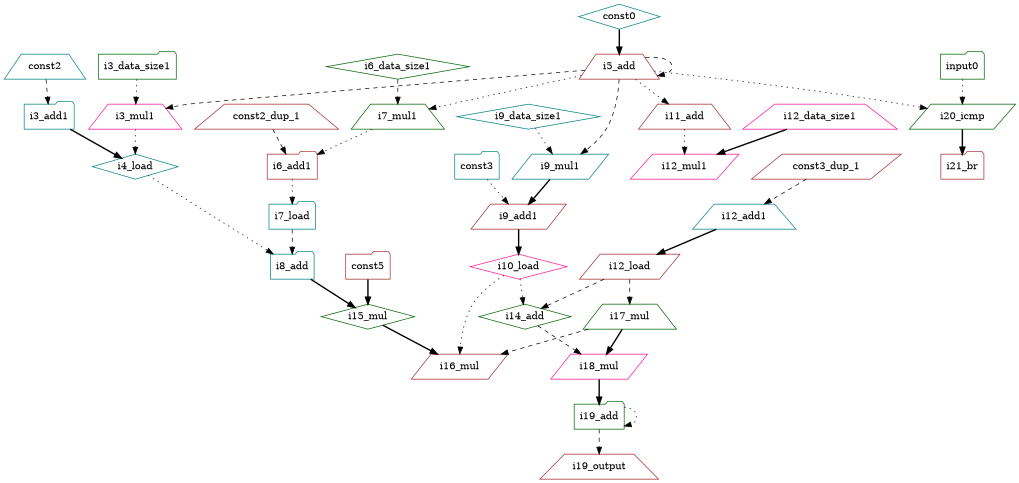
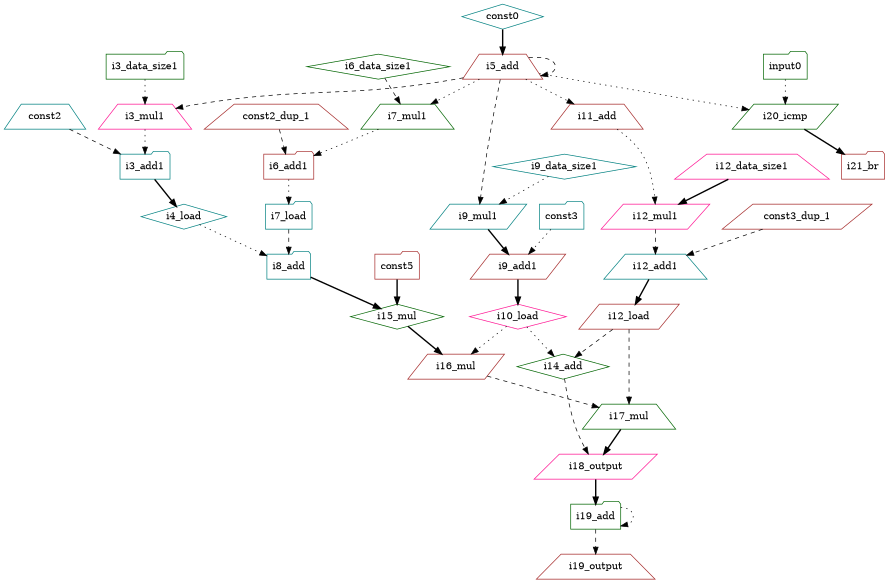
(135, 138) -> (145, 138)
none -> (655, 238)
(548, 341) -> (540, 391)
(599, 367) -> (596, 467)
